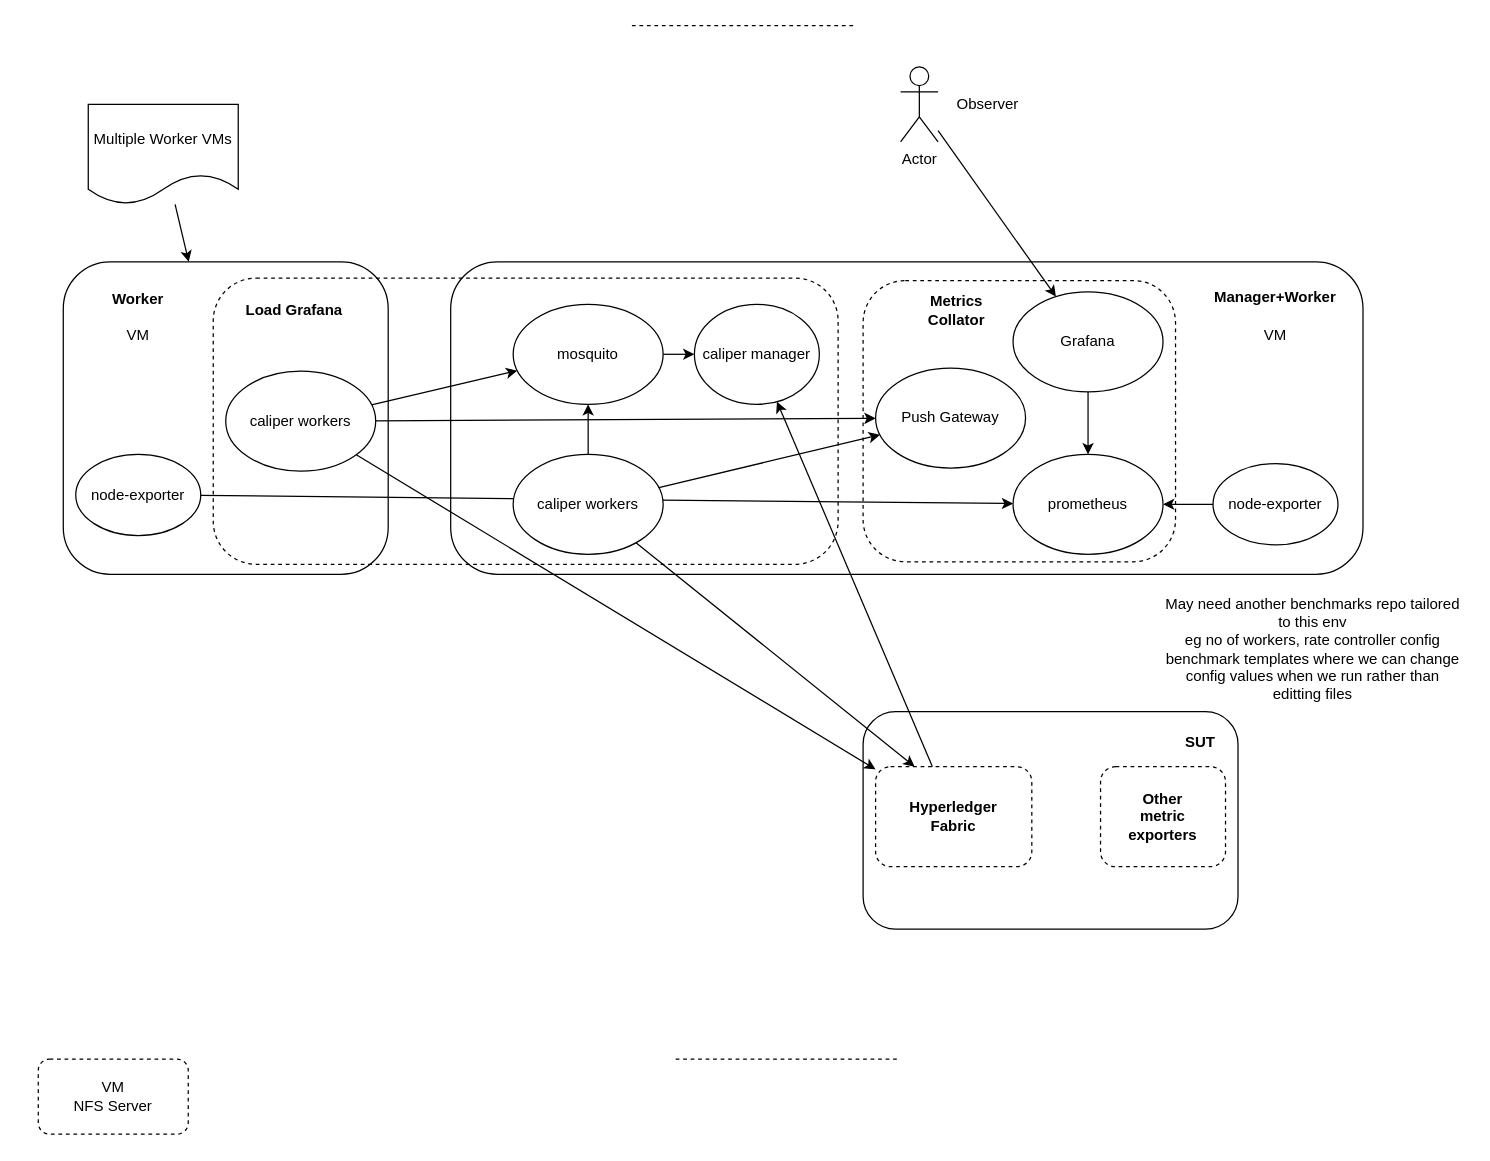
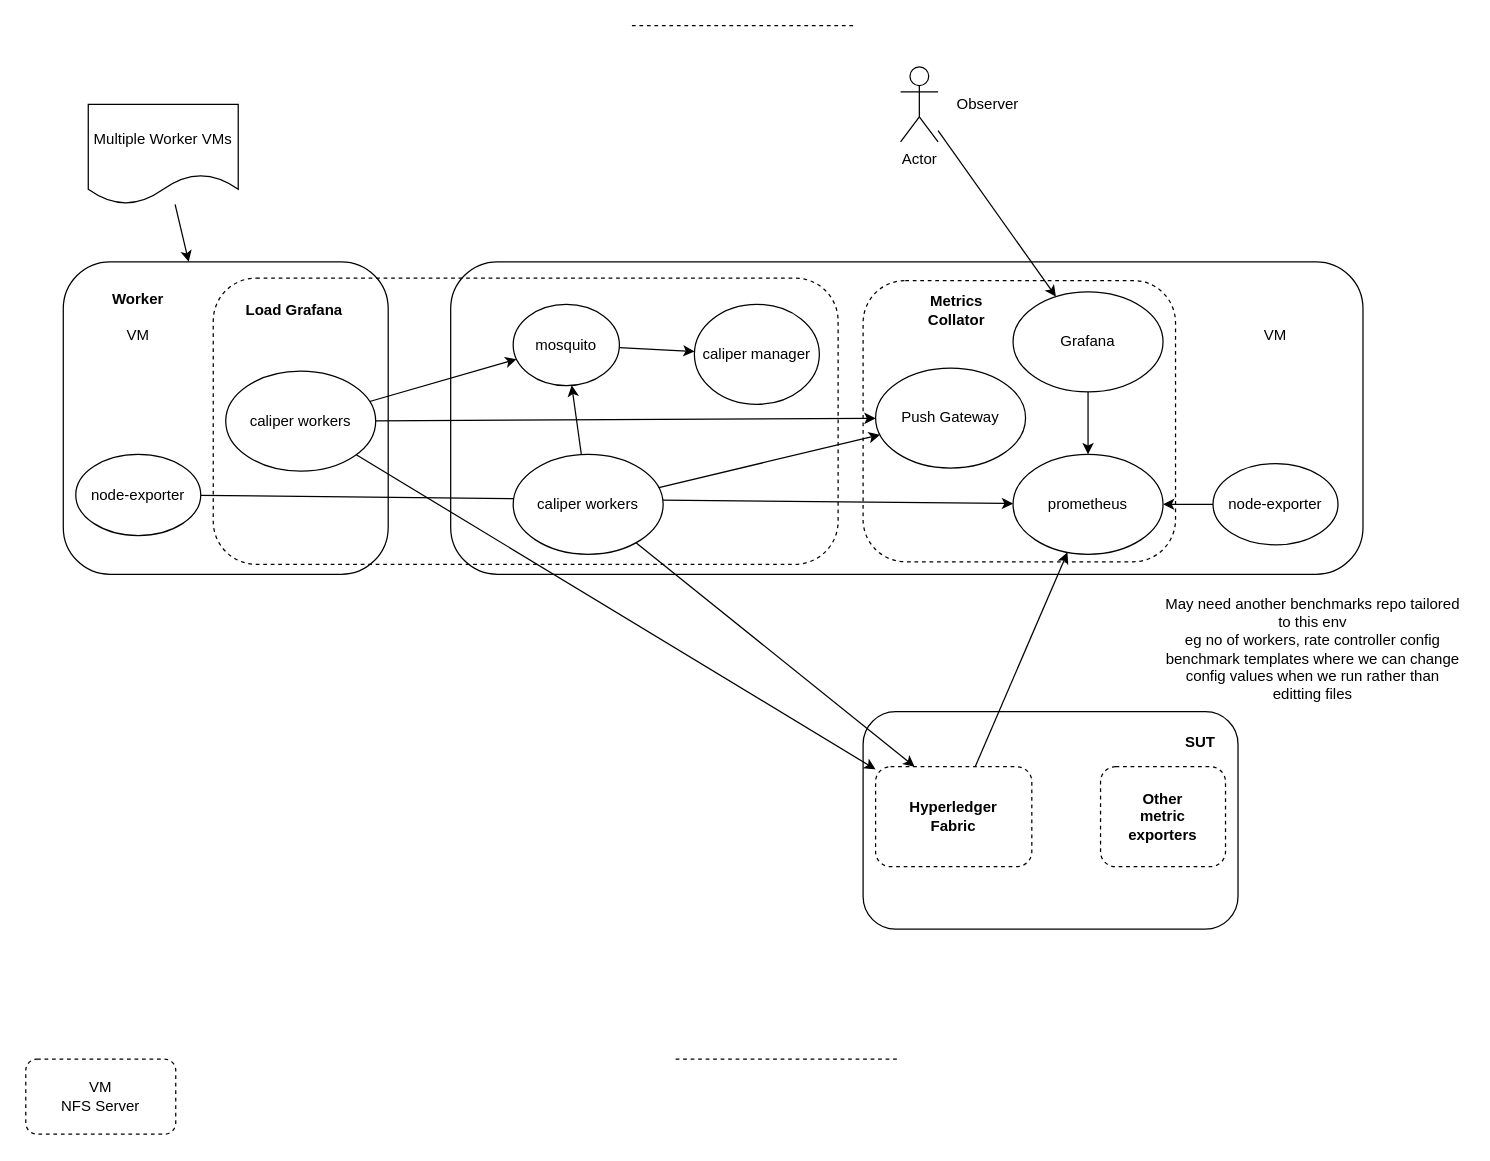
(1276, 298) -> none
(588, 354) -> (566, 345)
(856, 588) -> (1020, 664)
(113, 1097) -> (101, 1097)
